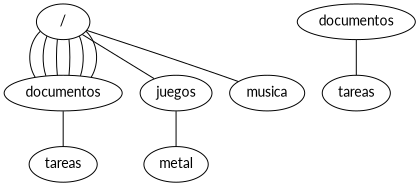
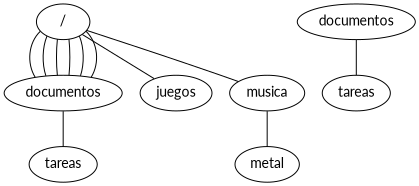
(176, 129) -> (267, 129)
